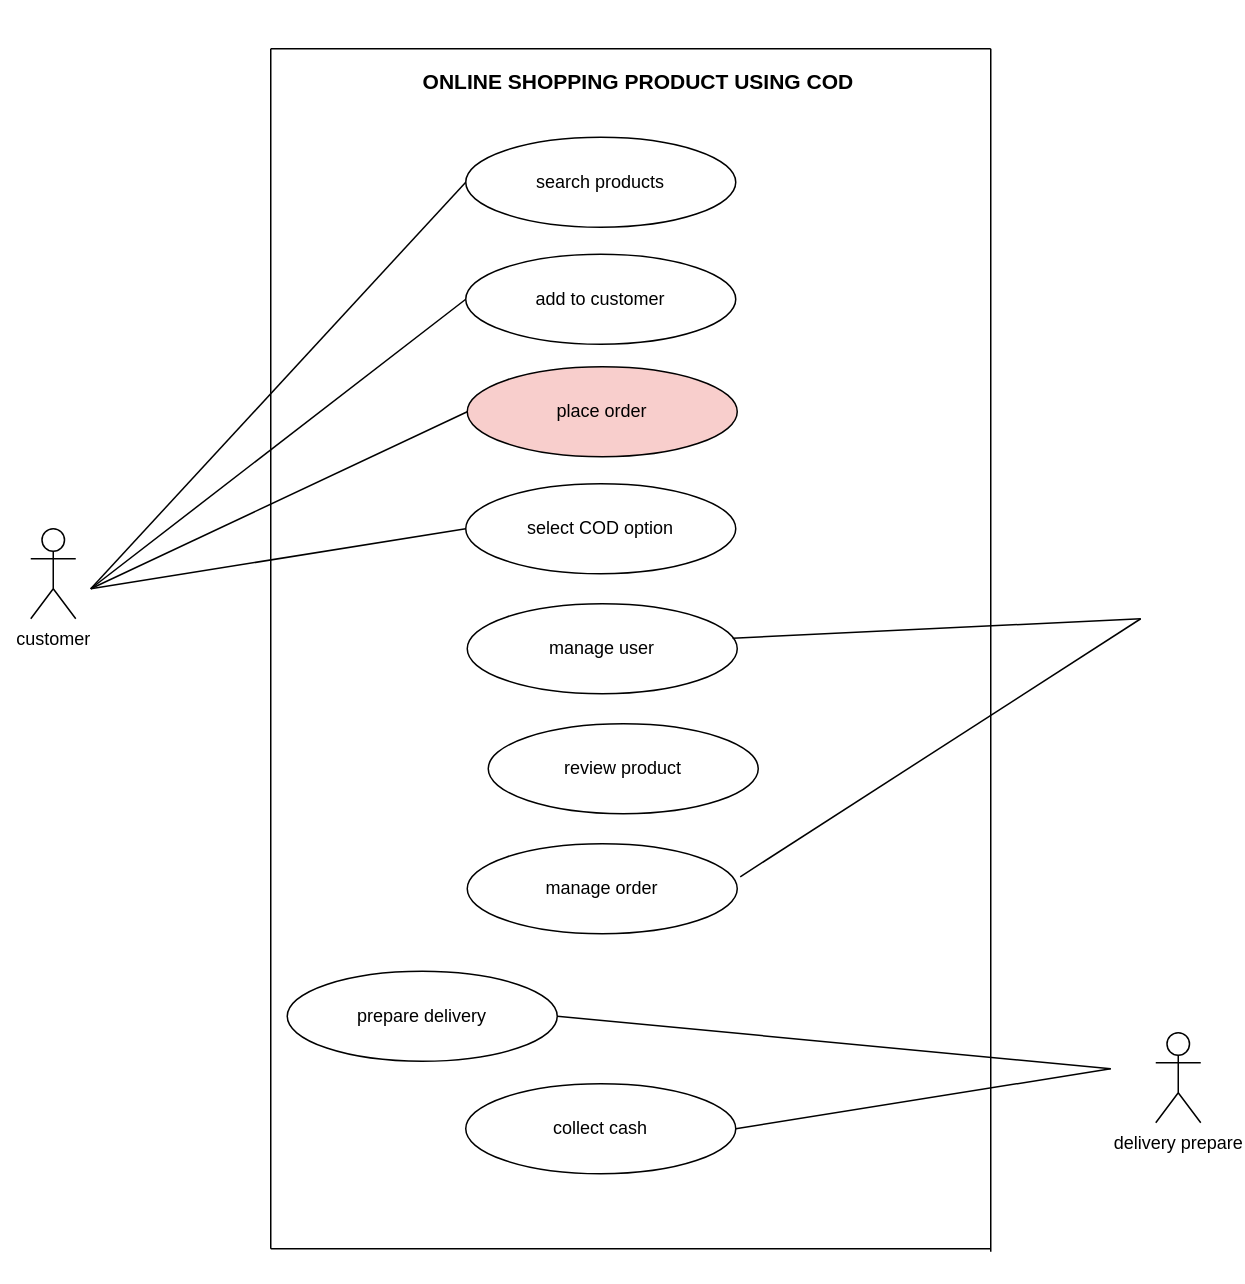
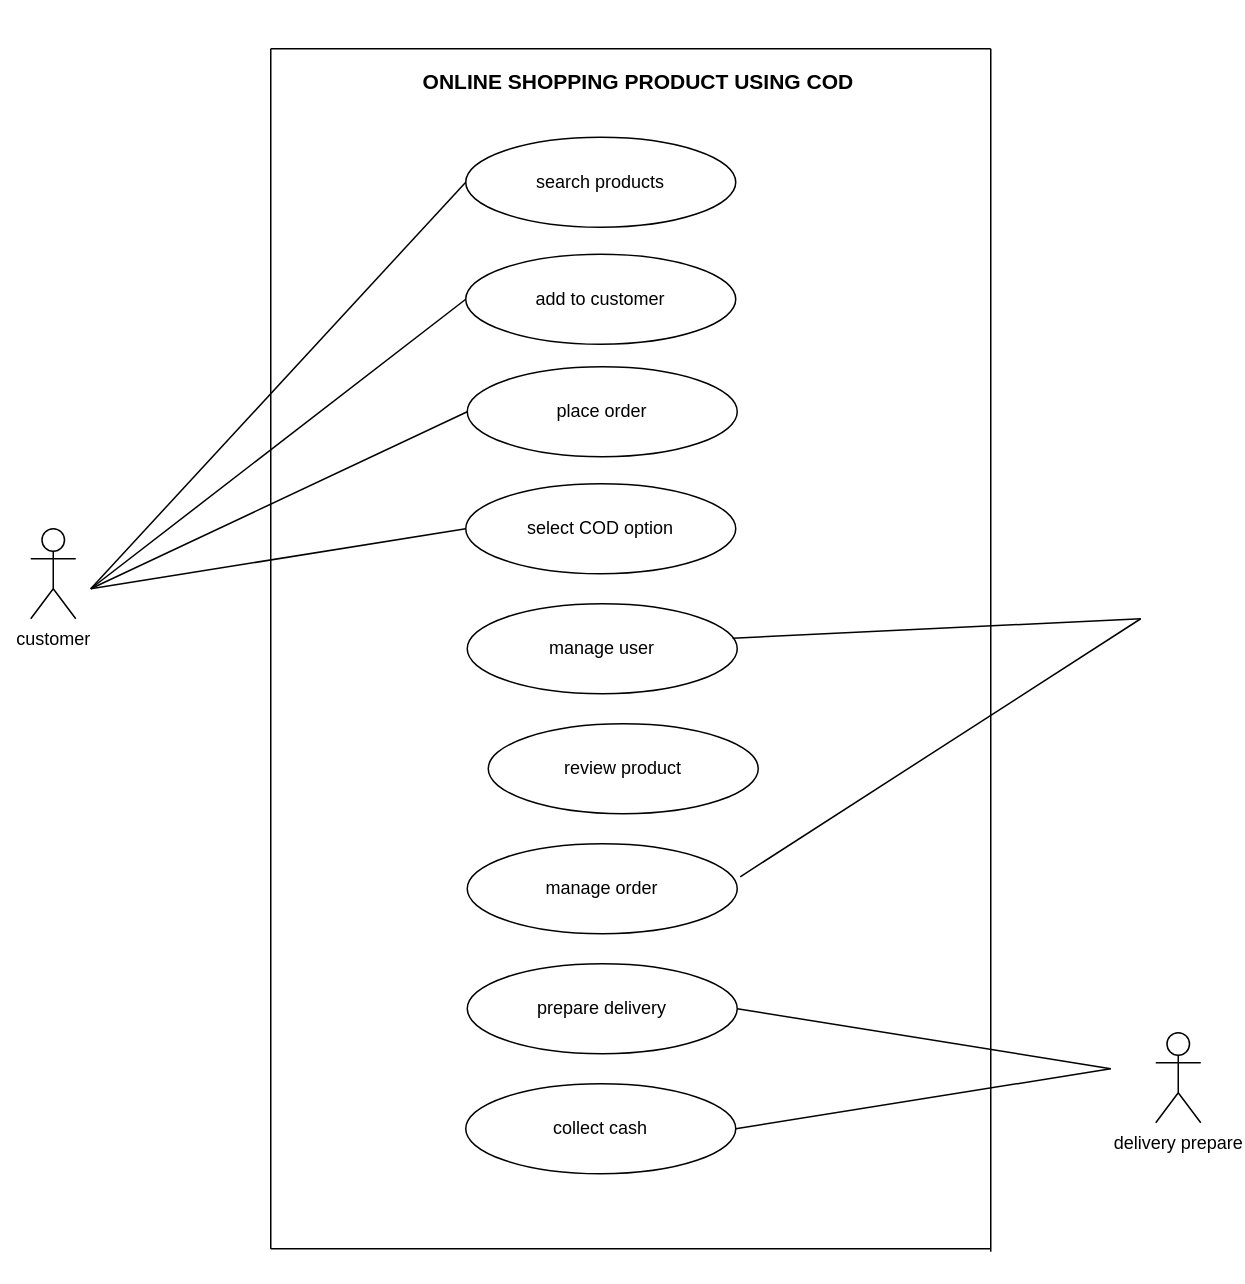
(602, 412) -> (602, 412)
(422, 1016) -> (602, 1009)
